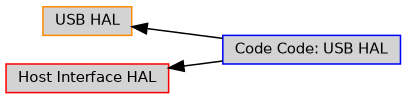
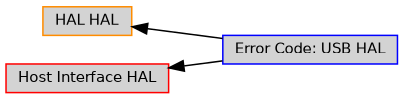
(87, 21) -> (87, 21)
(312, 50) -> (310, 50)
